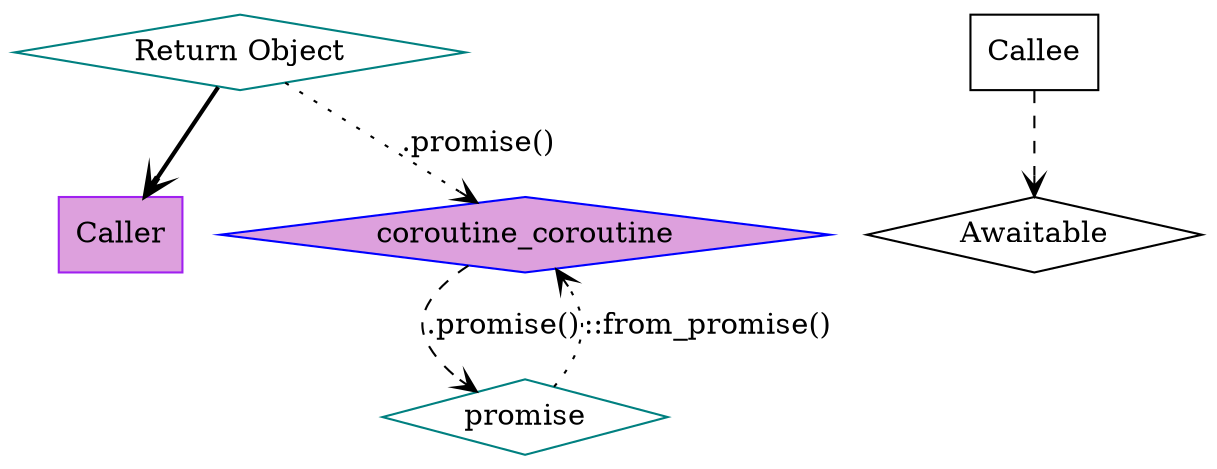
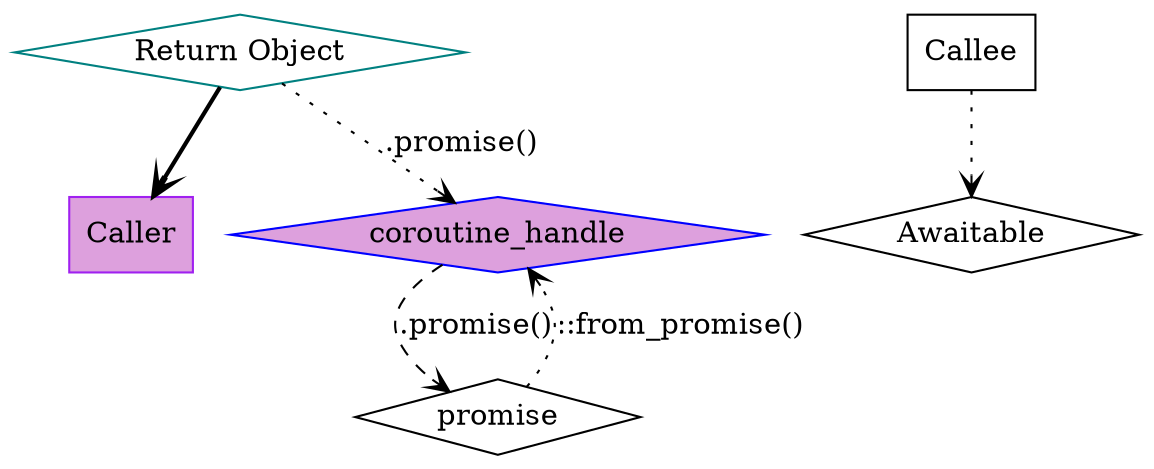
(1034, 133) -> (972, 133)
(525, 235) -> (498, 235)
(525, 417) -> (498, 417)
